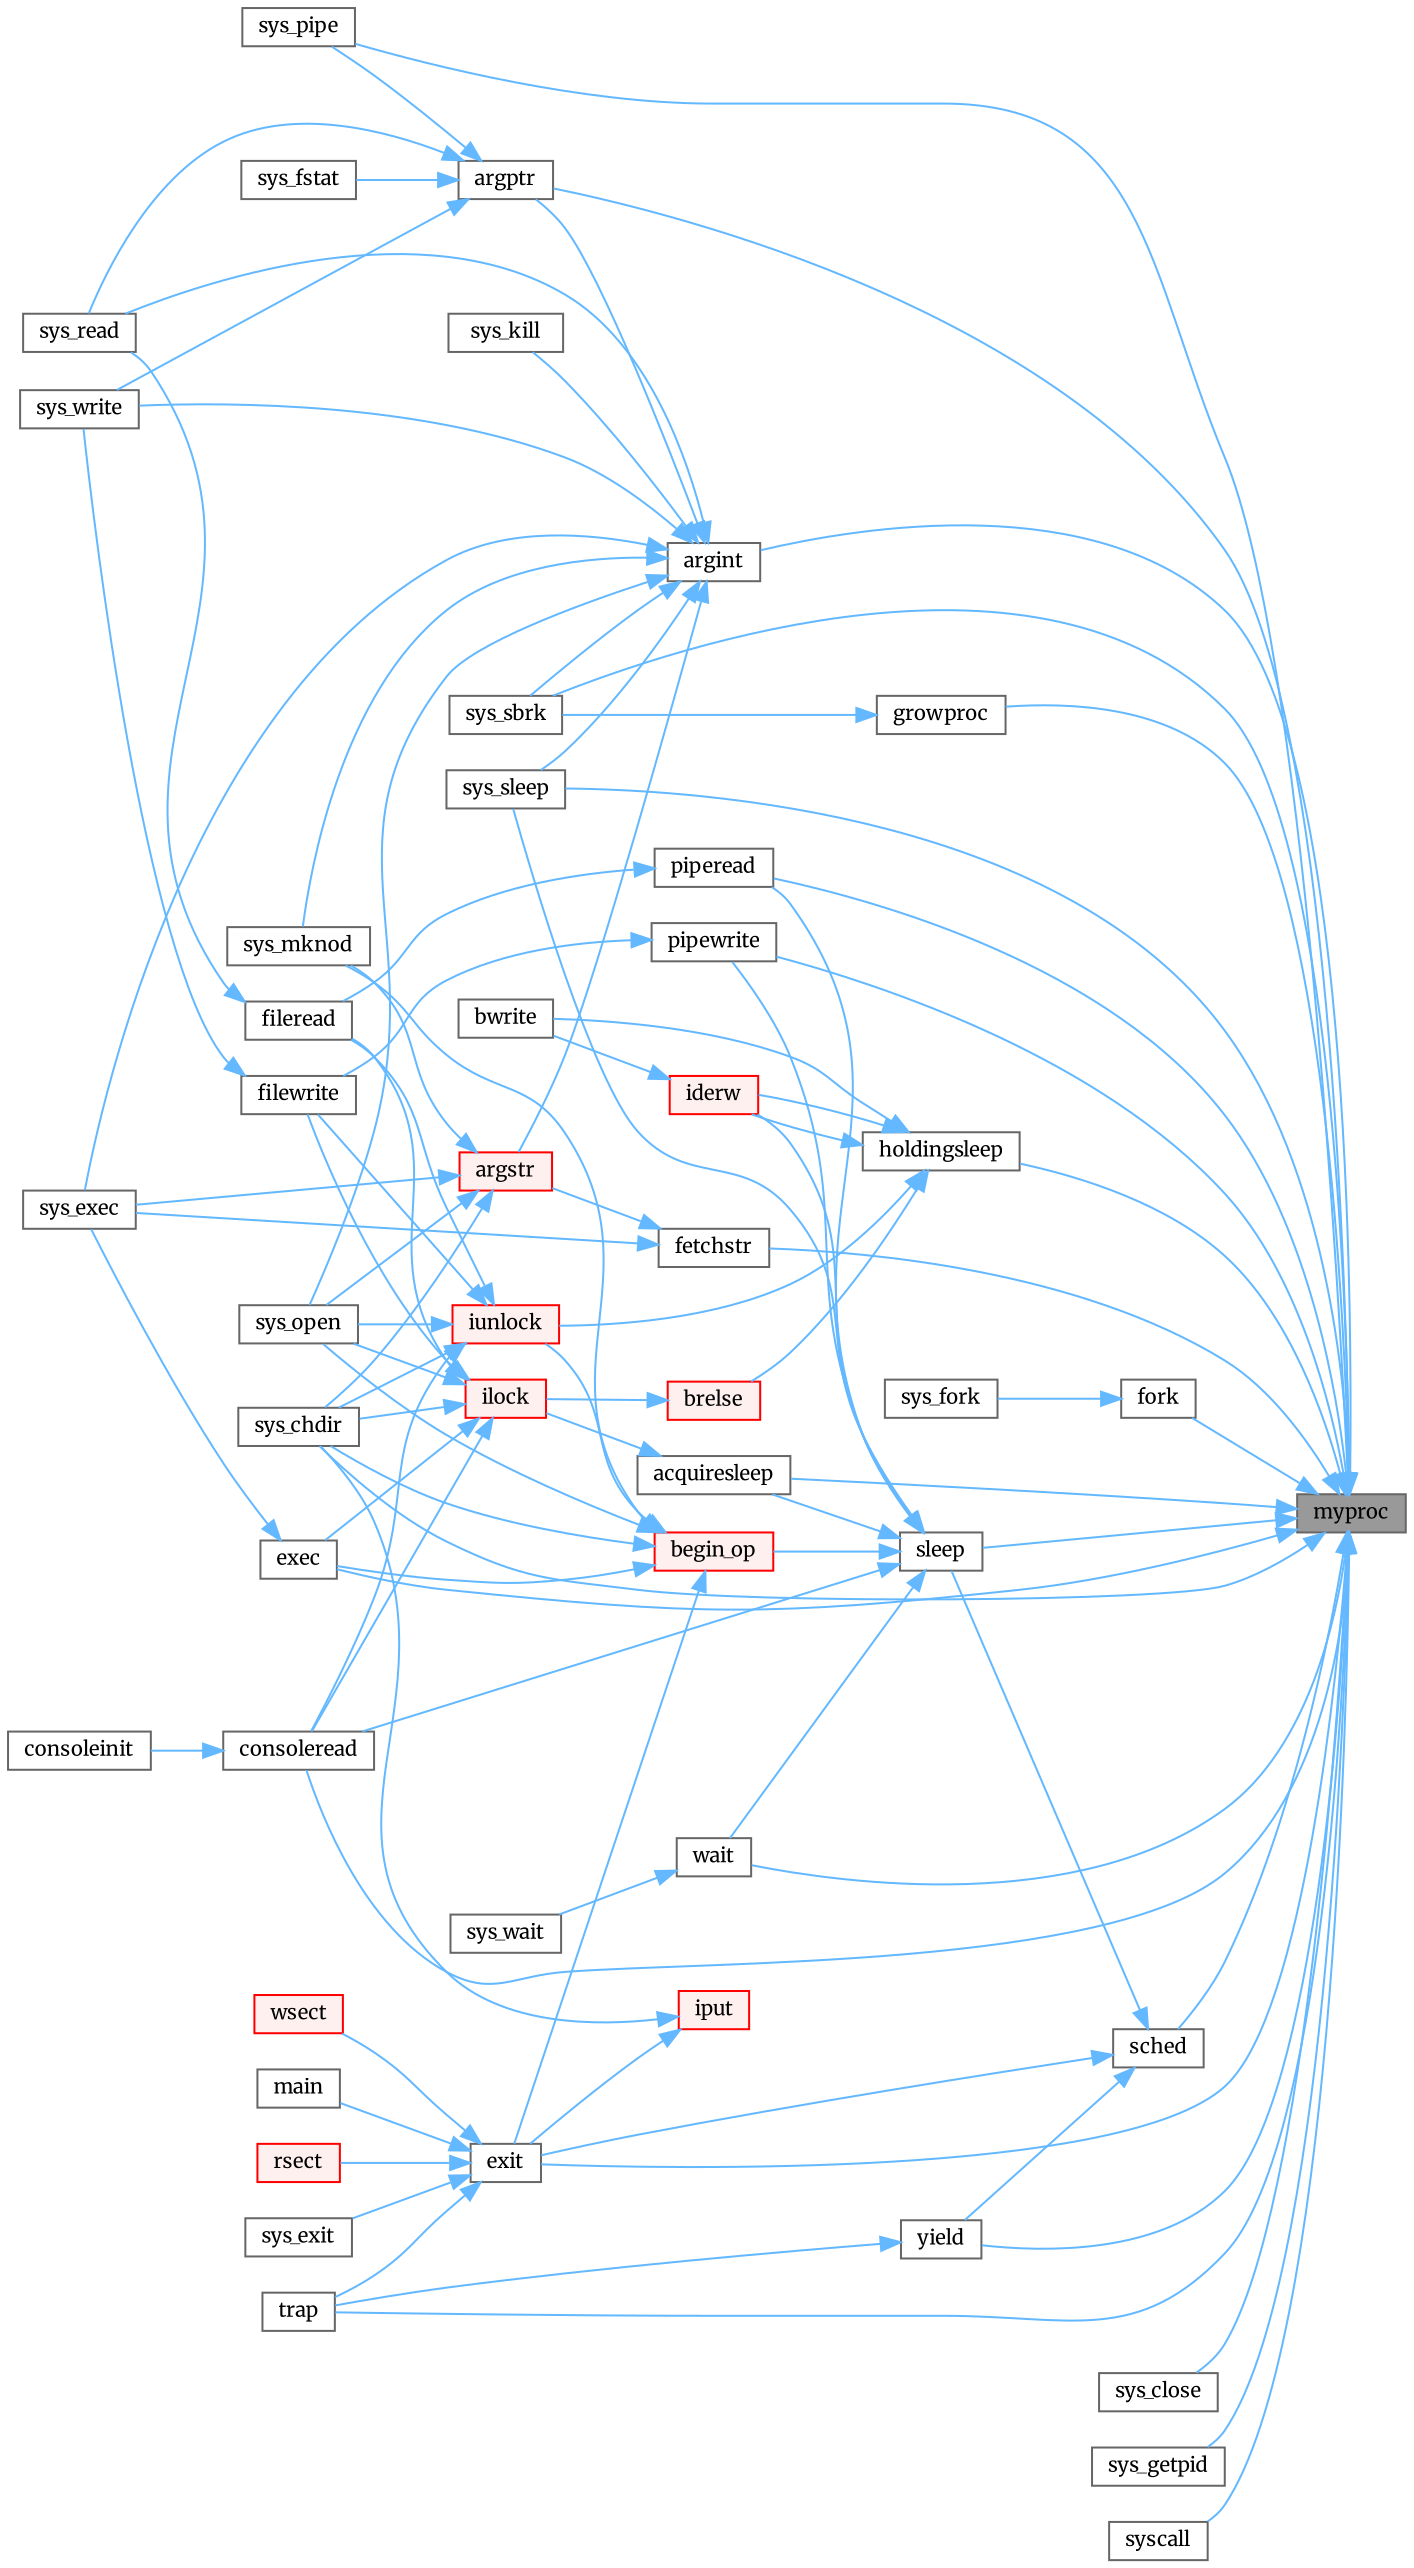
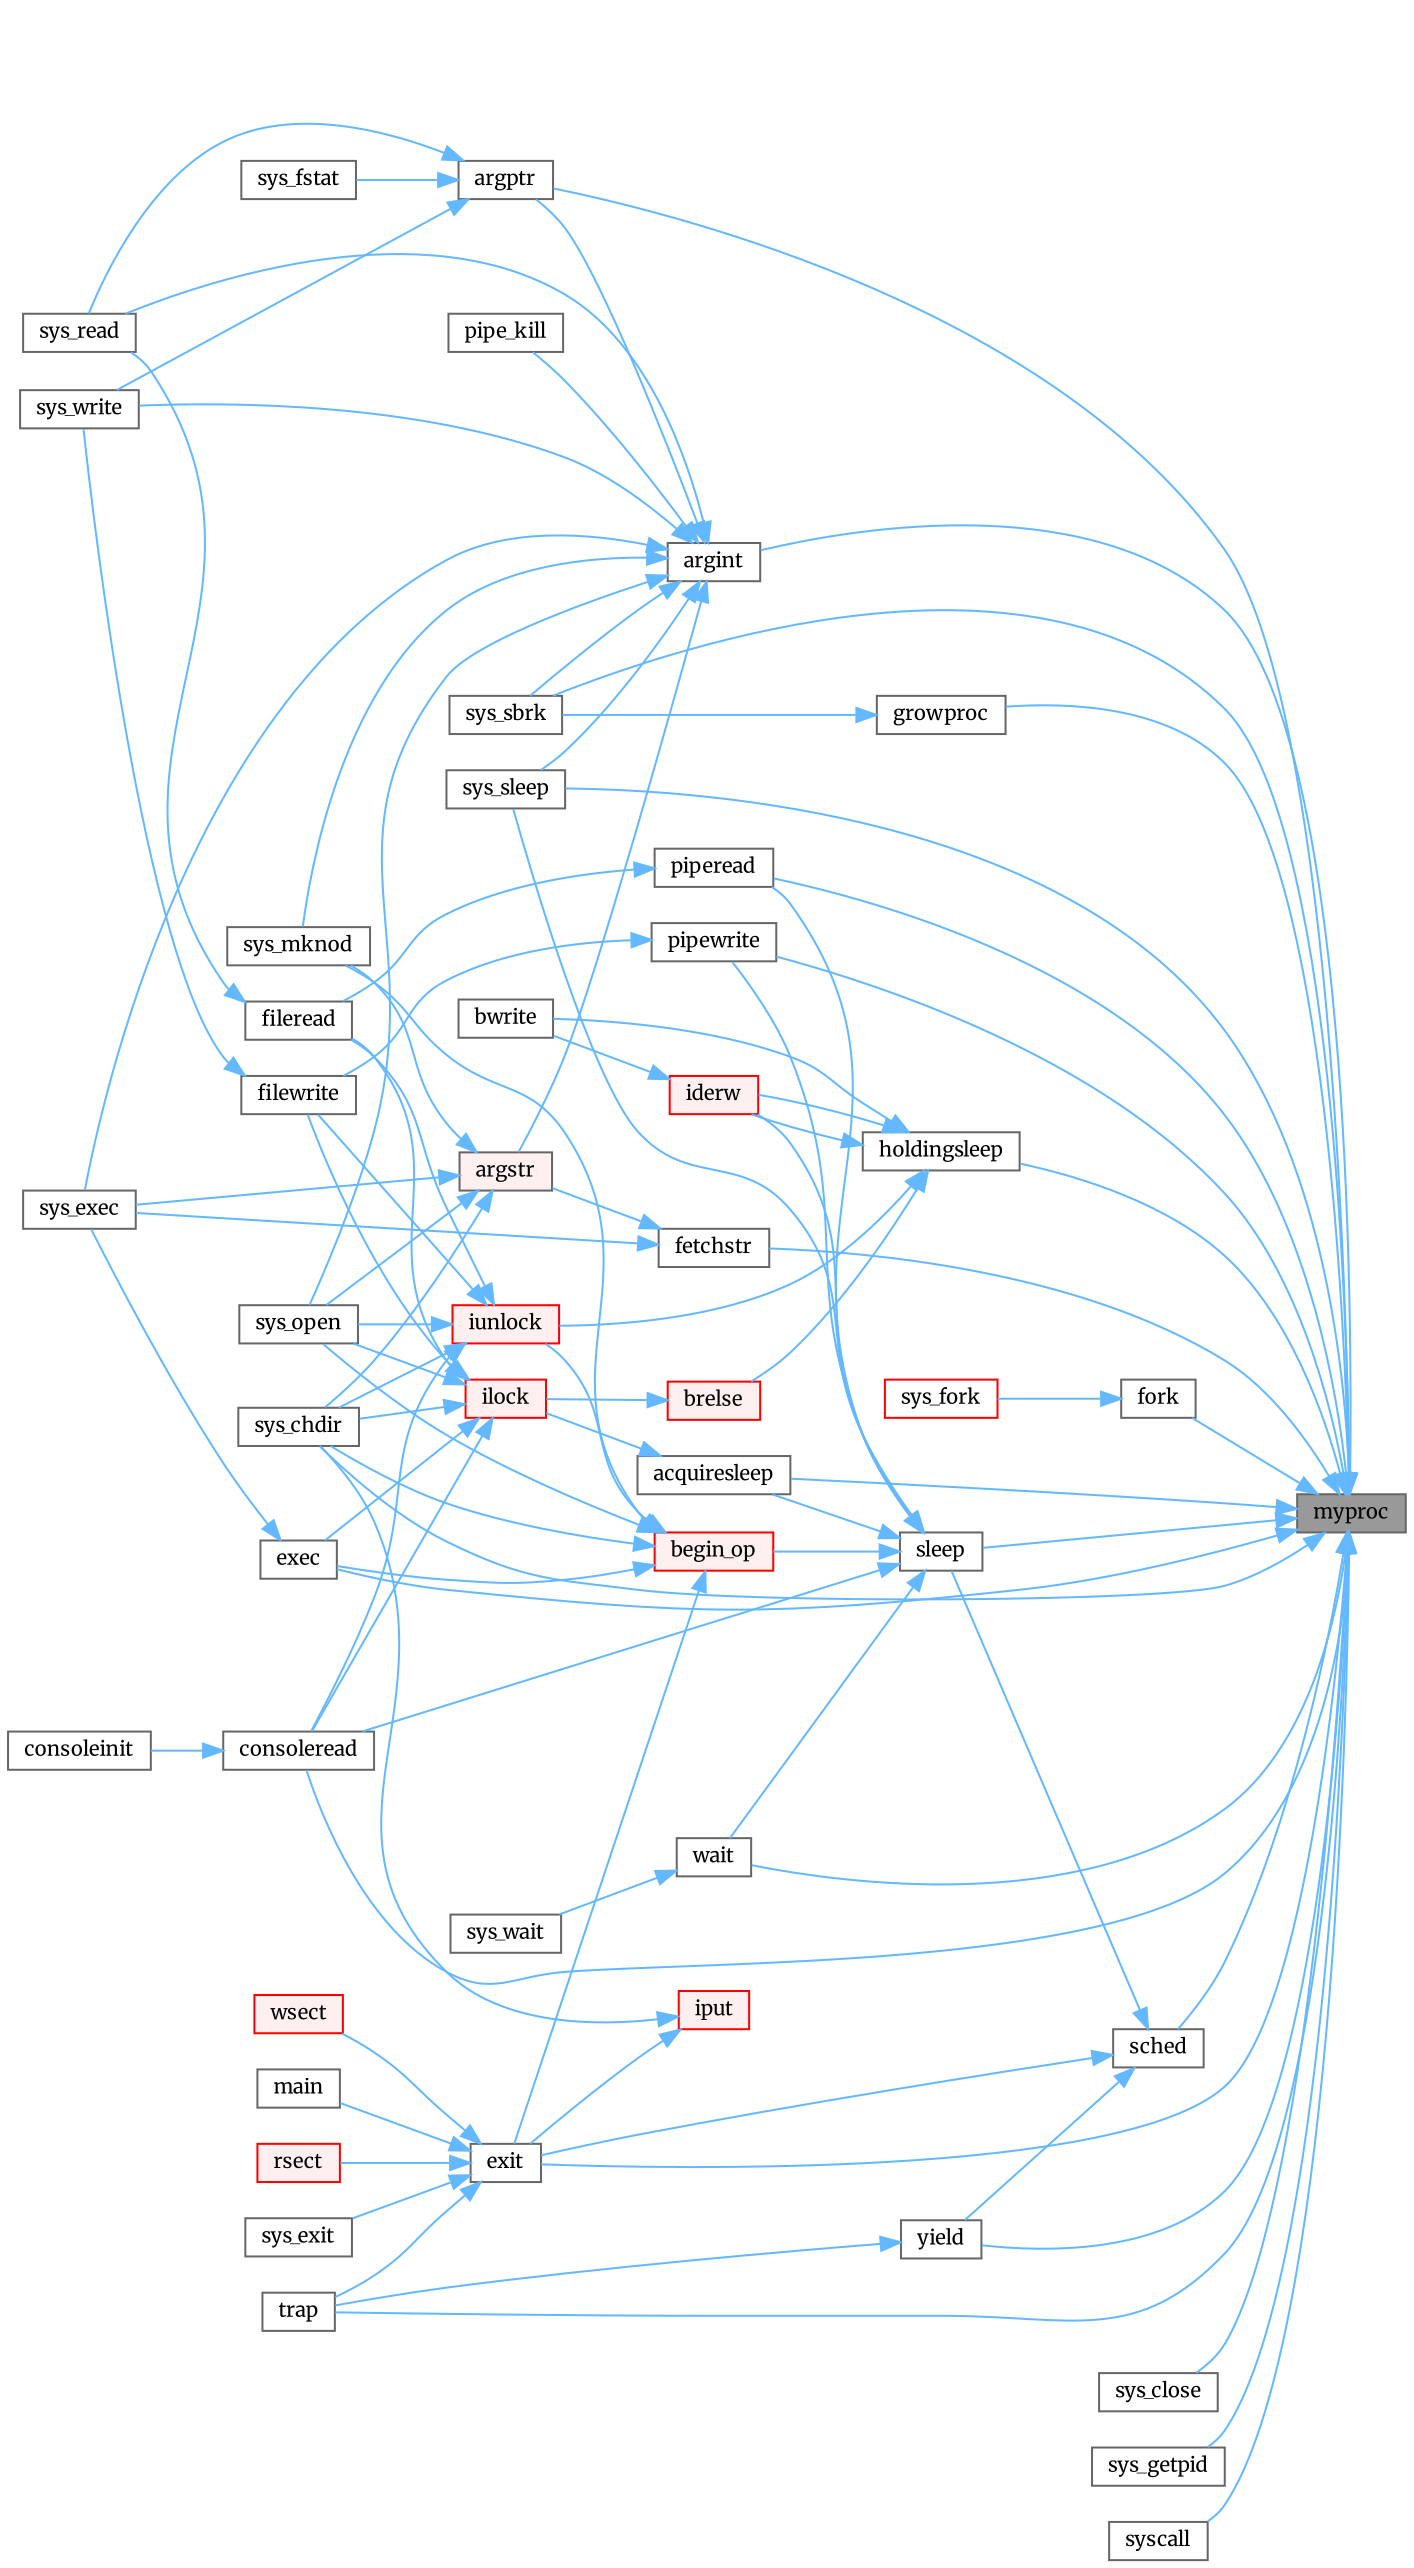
(299, 27) -> none
(506, 333) -> (506, 333)
(506, 1171) -> (506, 1171)
(941, 1399) -> (941, 1399)
